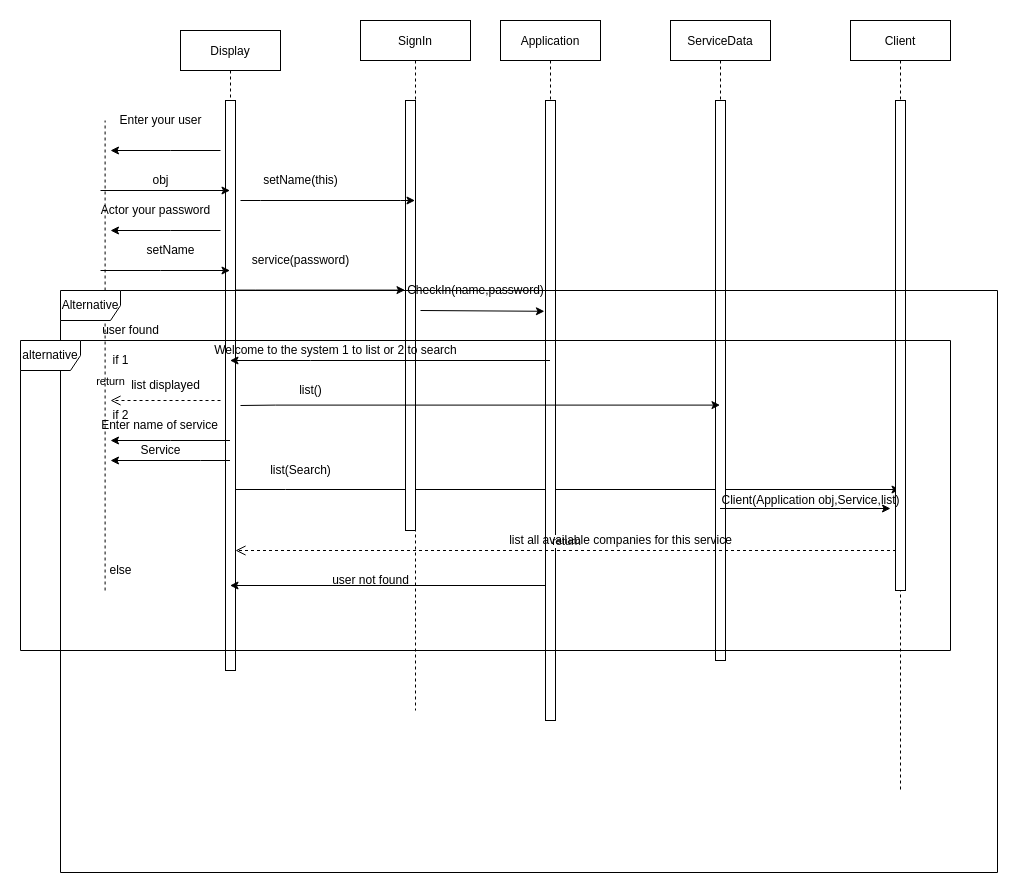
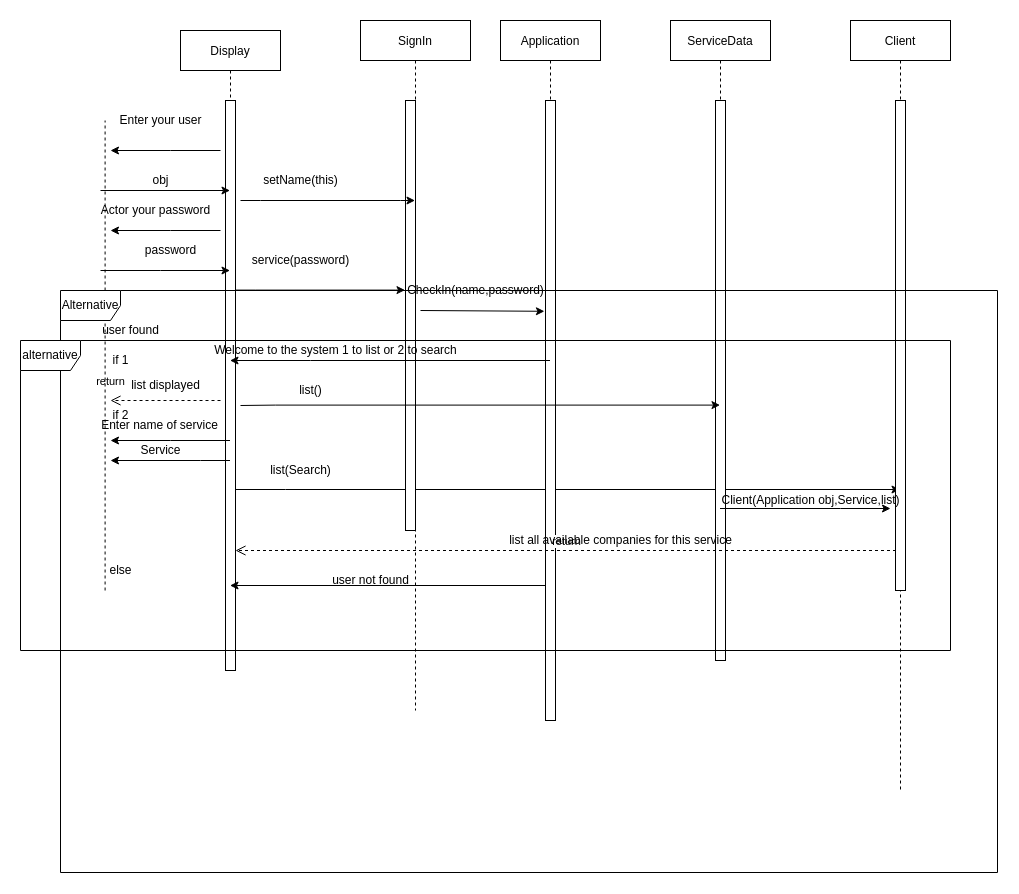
(171, 251) -> (171, 251)
